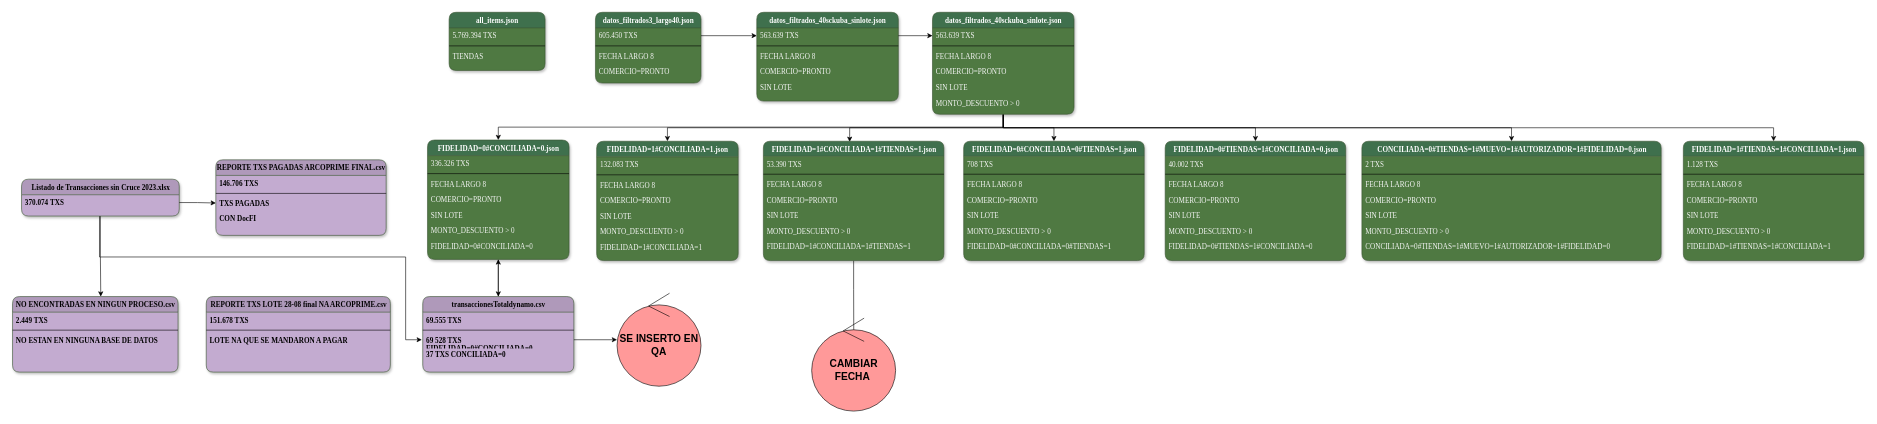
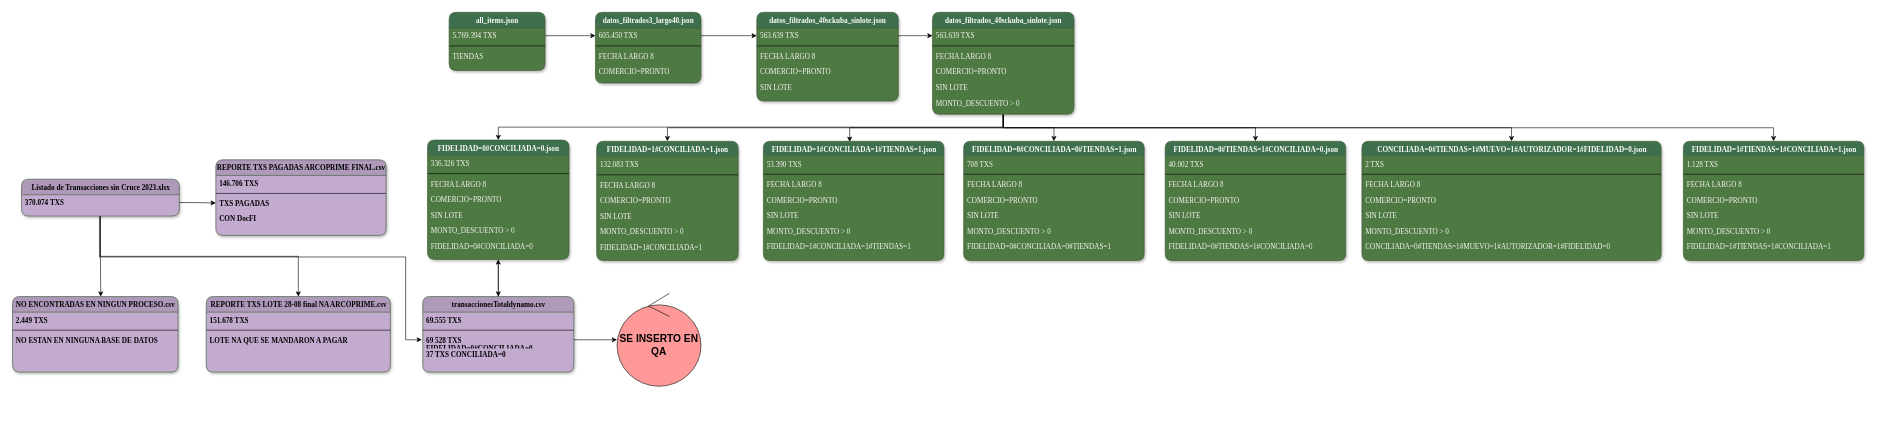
none -> (590, 36)
none -> (298, 291)
(854, 304) -> none
(854, 365) -> none
